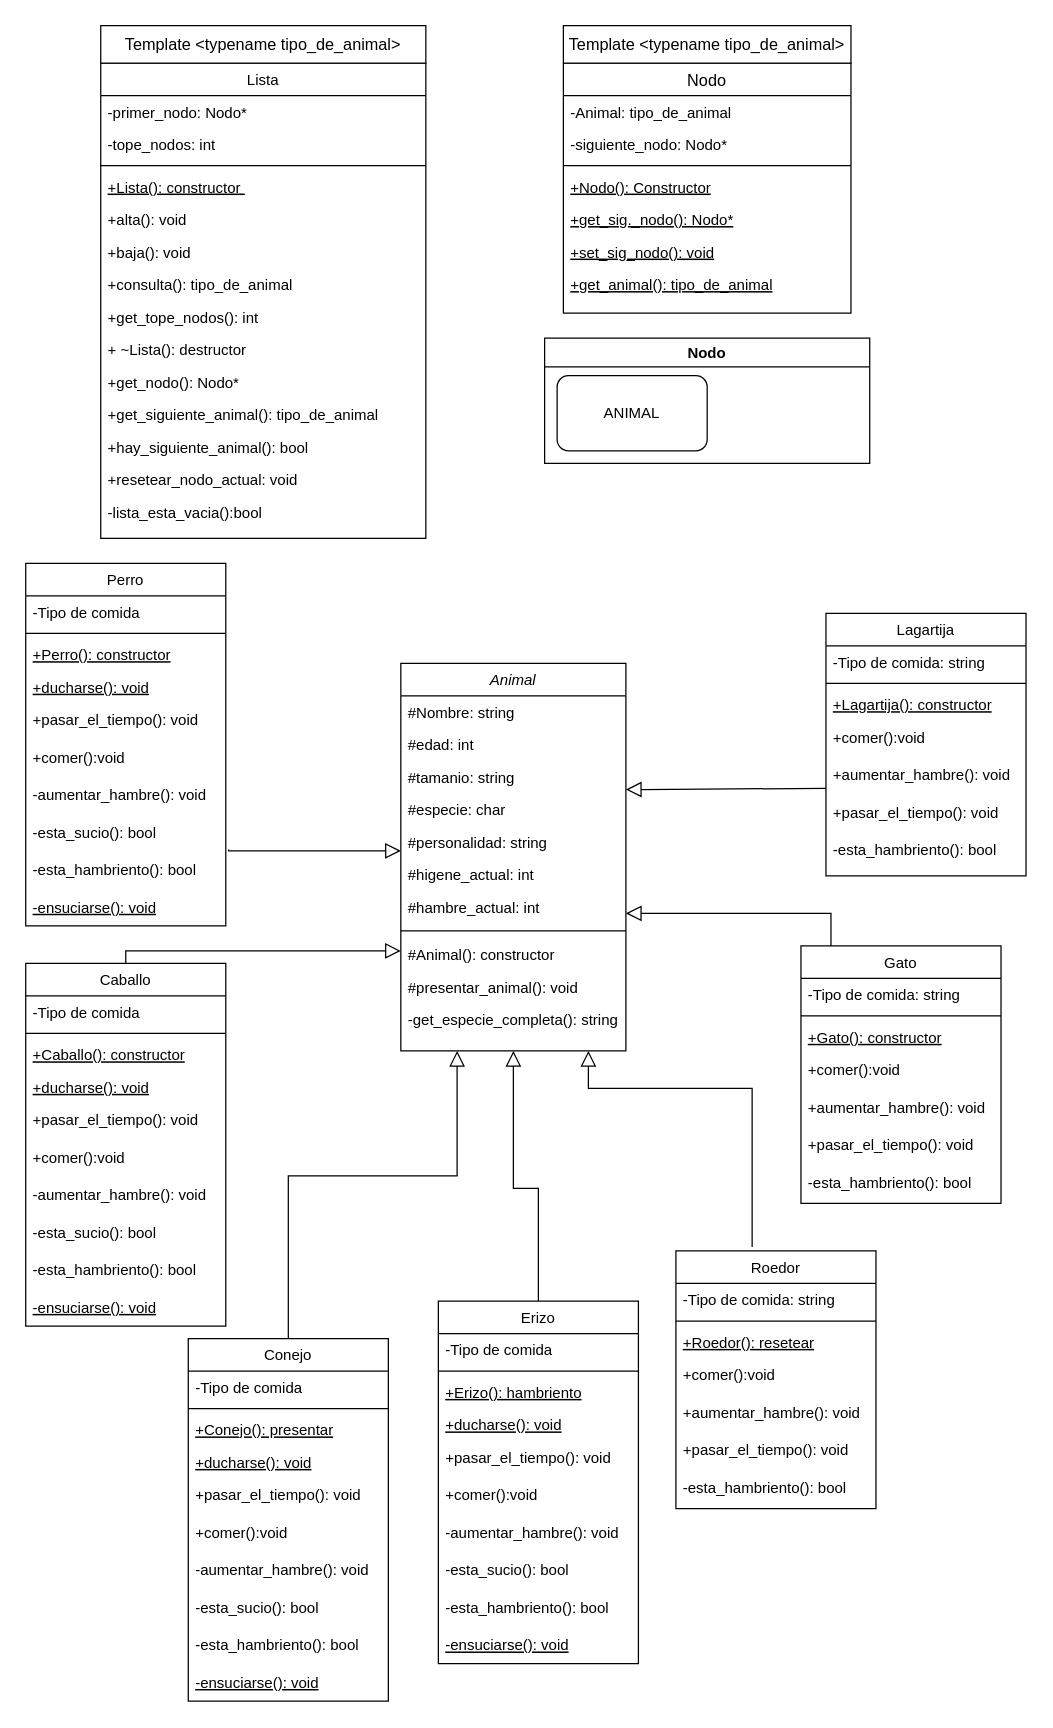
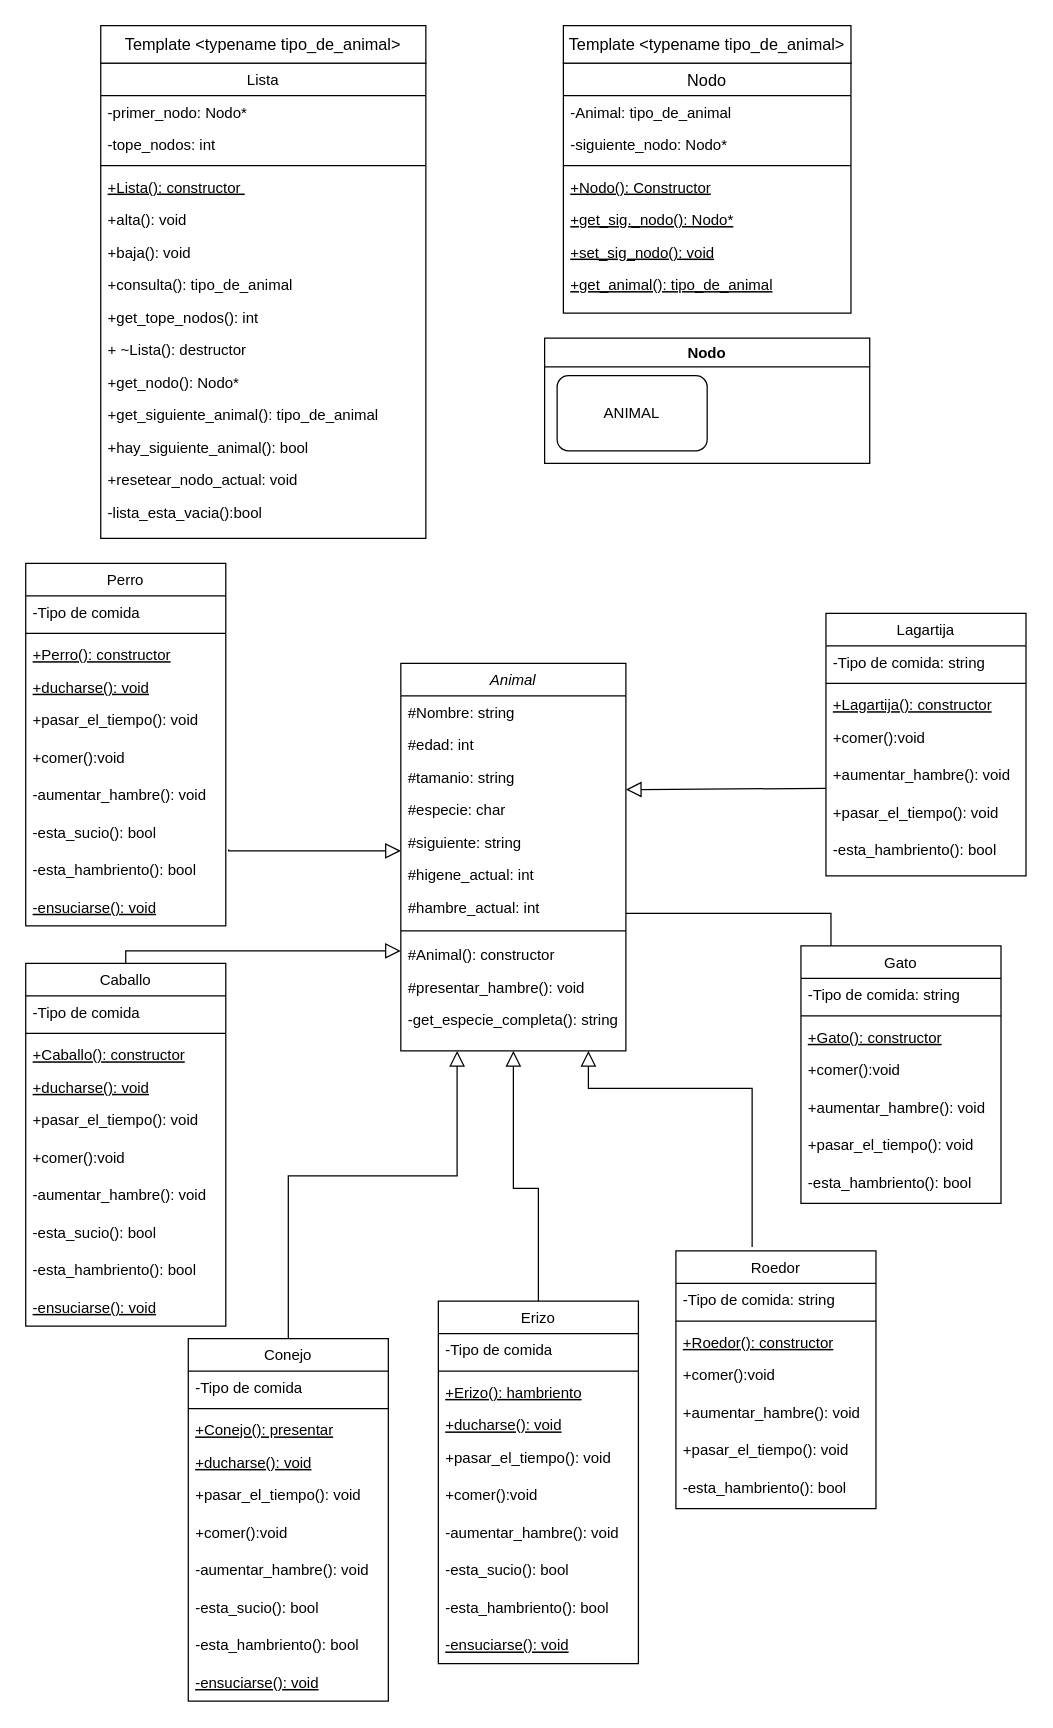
(486, 843) -> (473, 843)
(642, 913) -> (635, 913)
(503, 988) -> (507, 988)
(758, 1343) -> (771, 1343)
